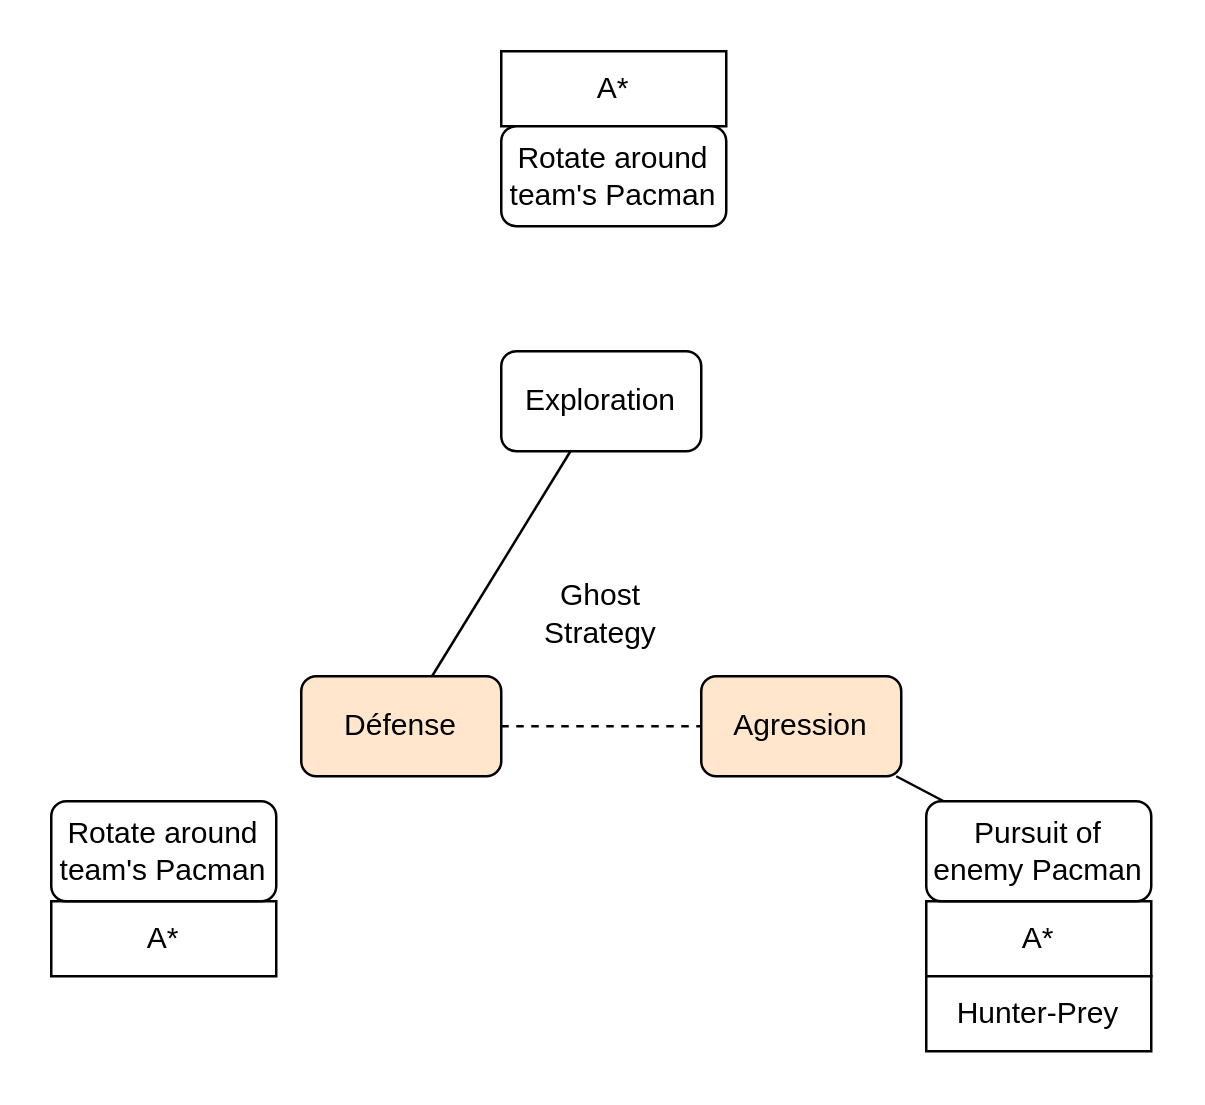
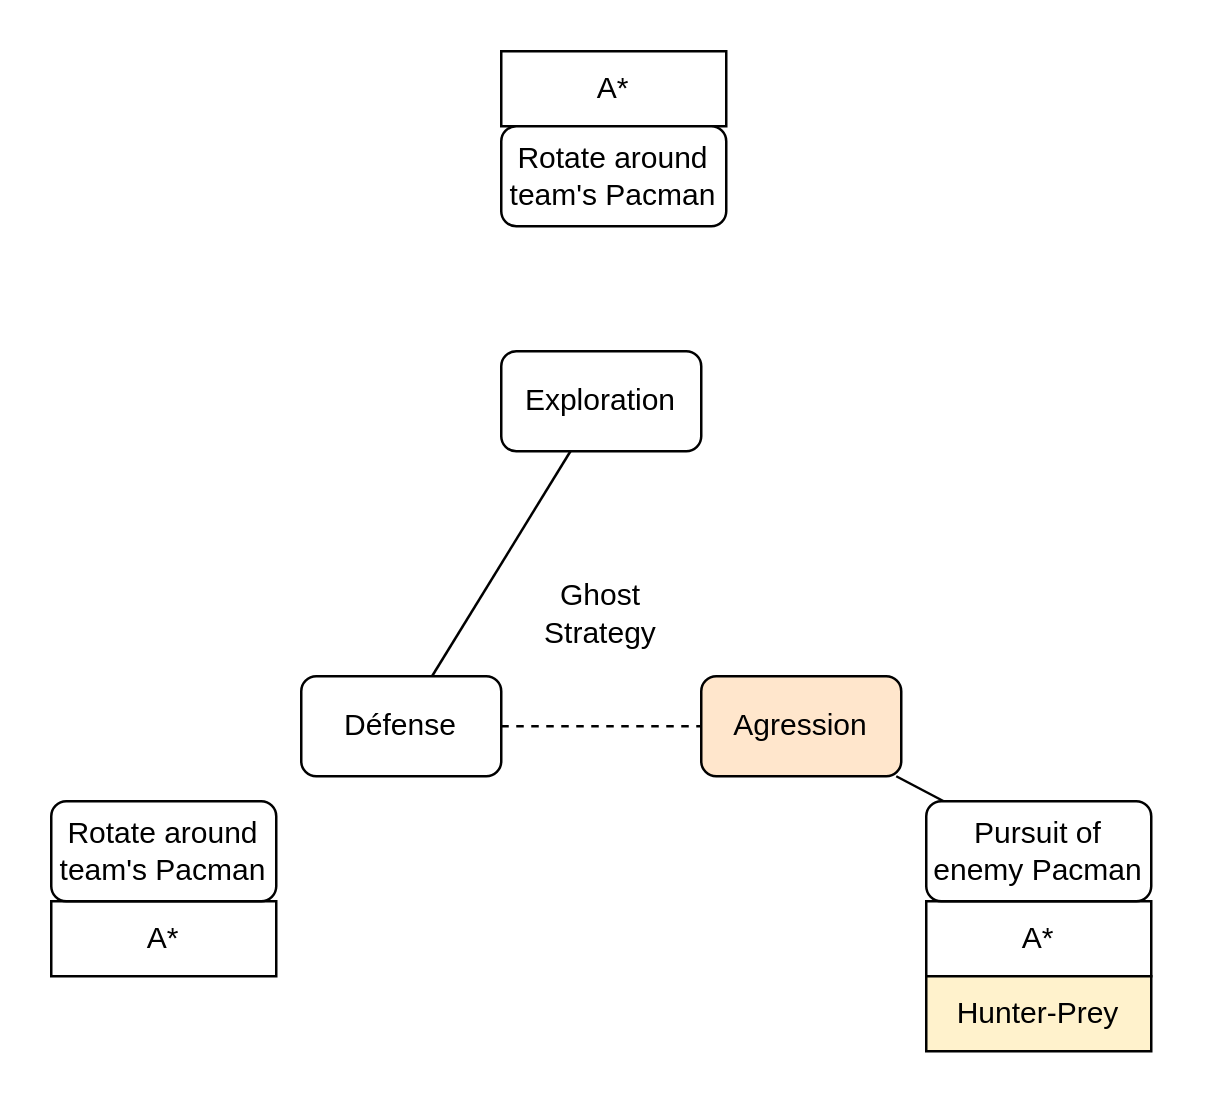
(401, 726) -> (401, 726)
(1039, 1014) -> (1039, 1014)
